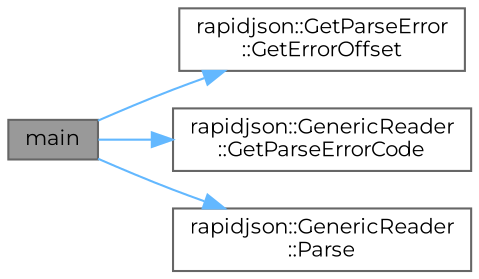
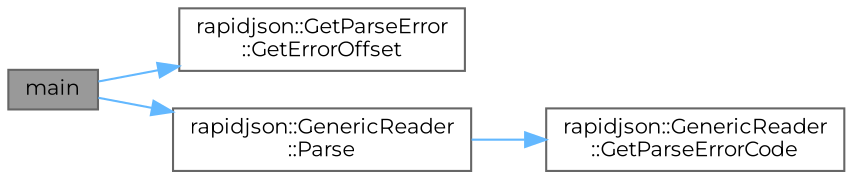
(125, 140) -> (498, 140)
